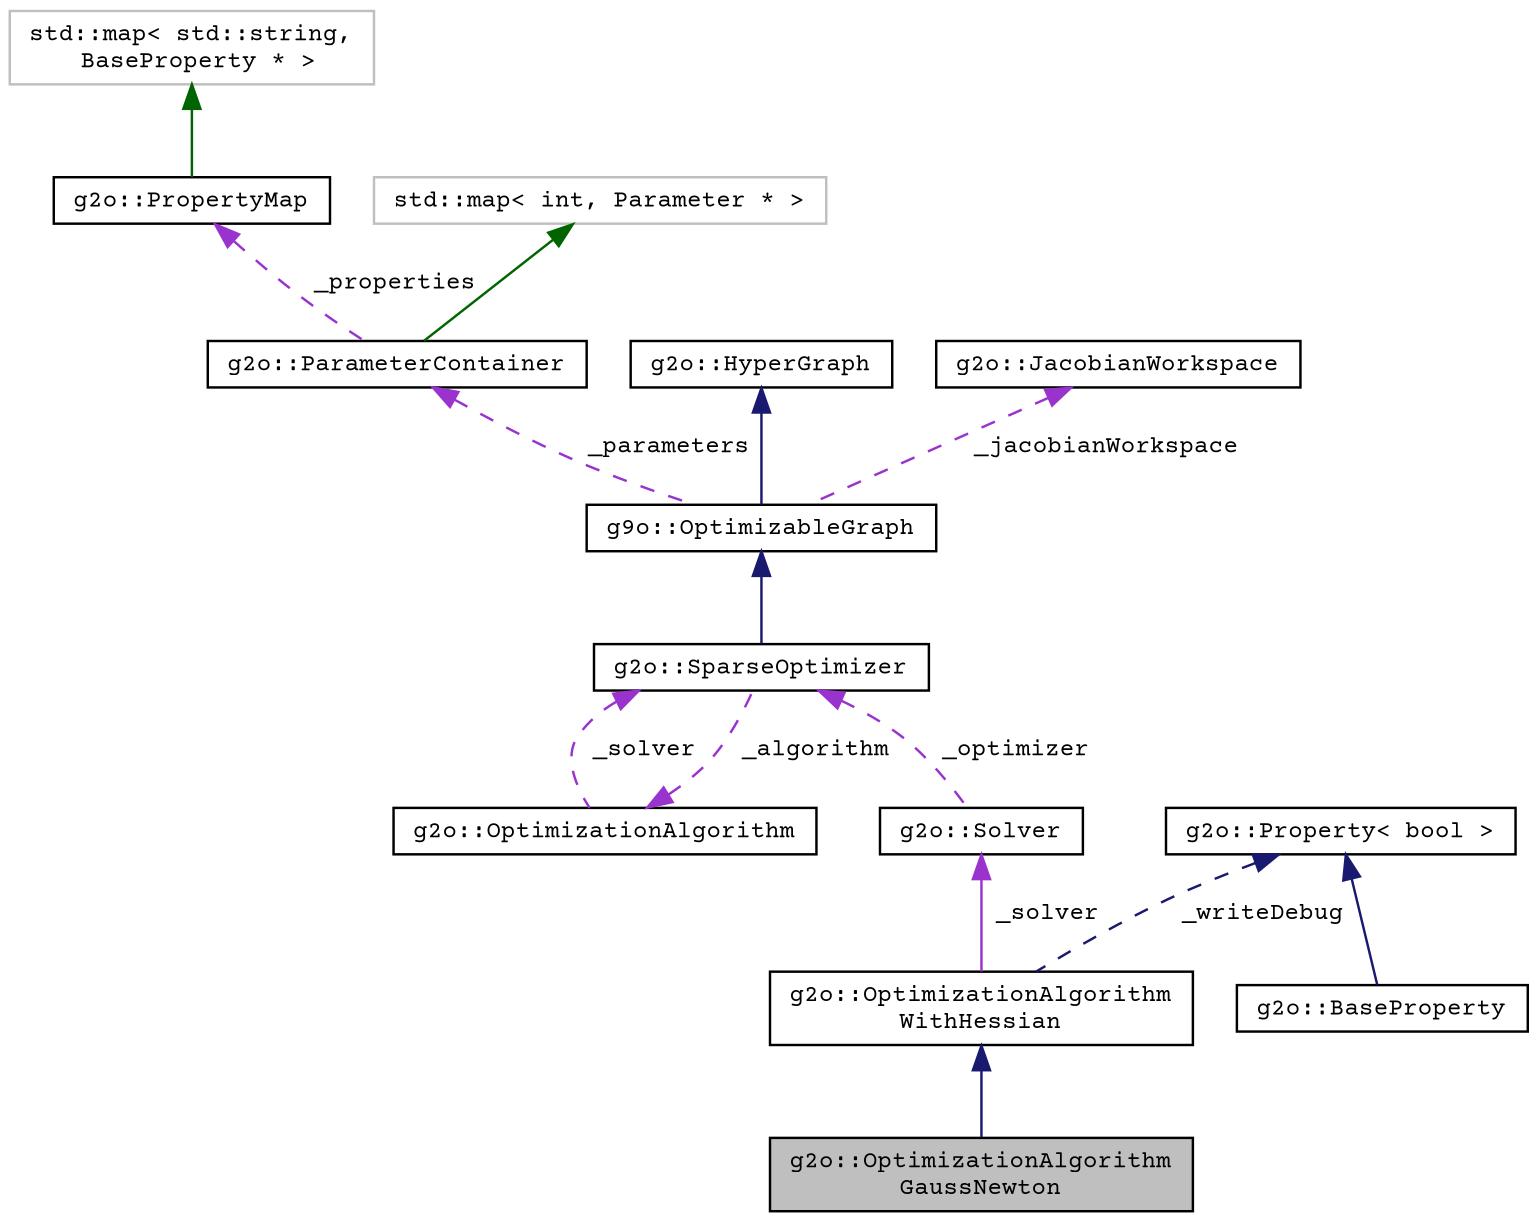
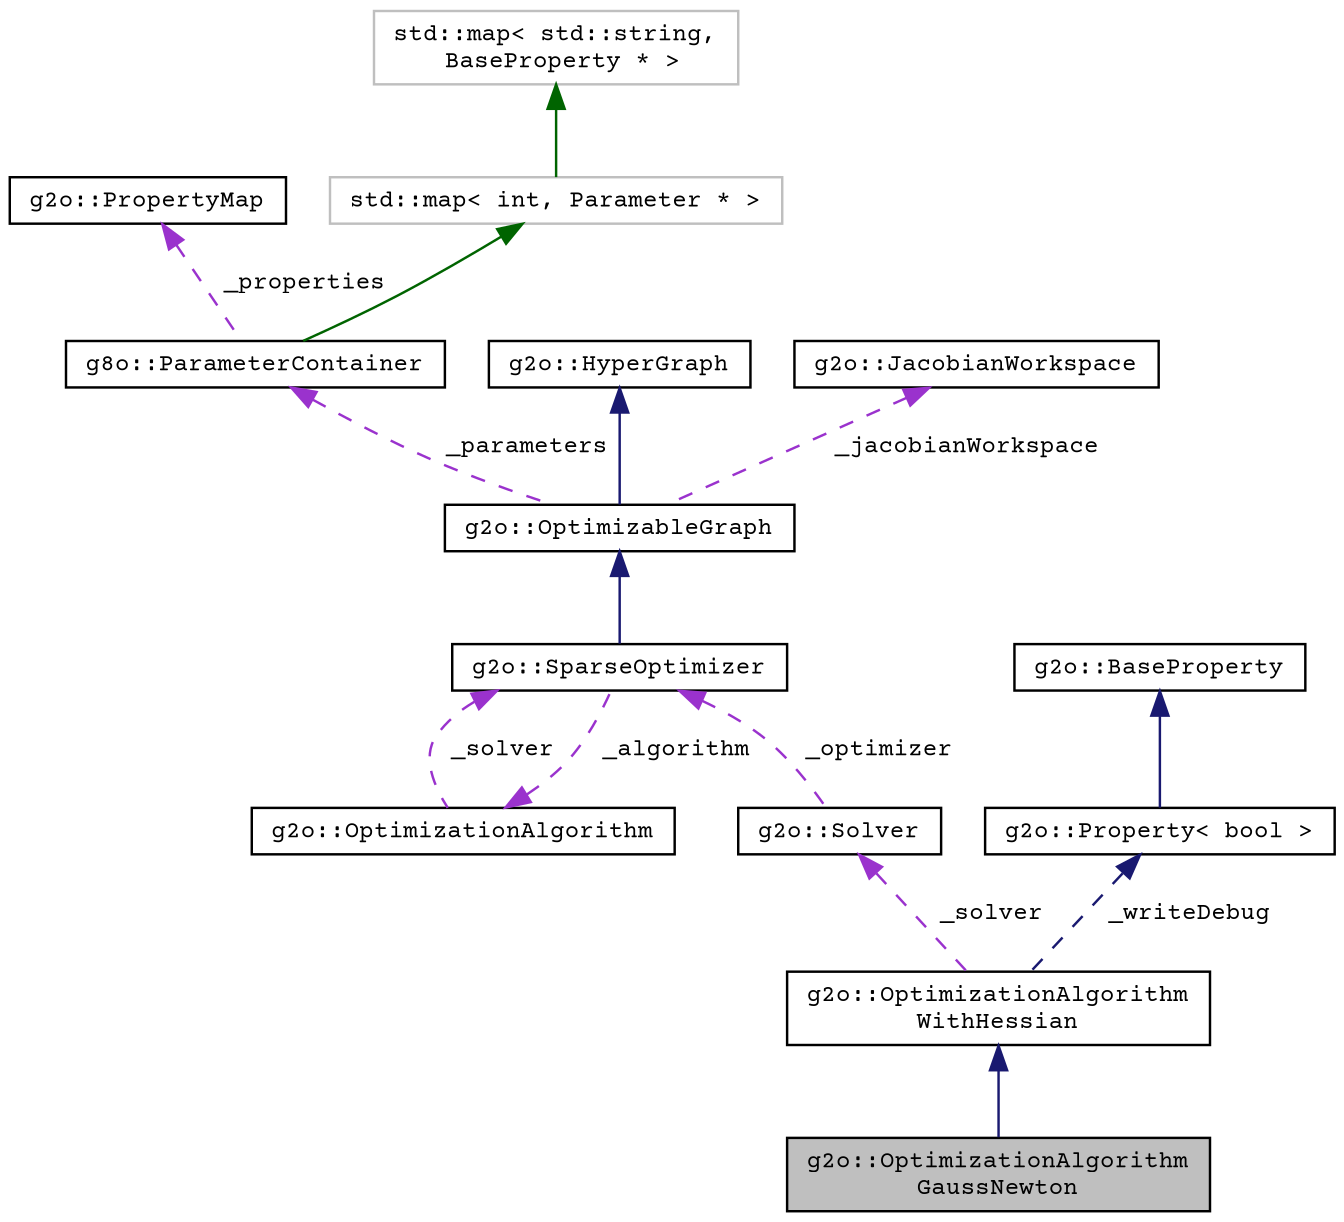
(192, 143) -> (556, 143)
(397, 364) -> (255, 364)
(761, 528) -> (620, 528)
(981, 925) -> (922, 922)
(1364, 932) -> (1160, 762)
